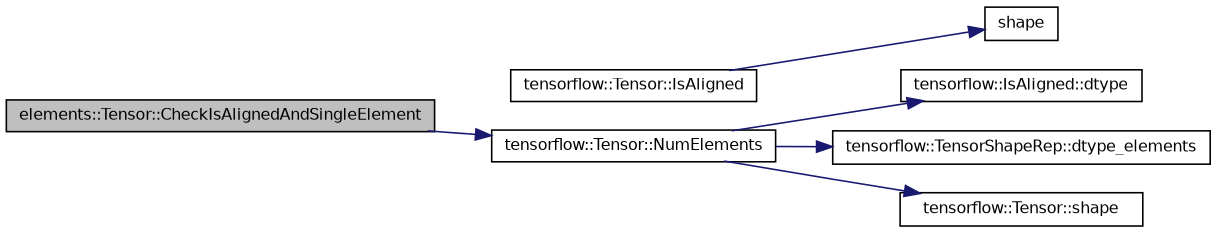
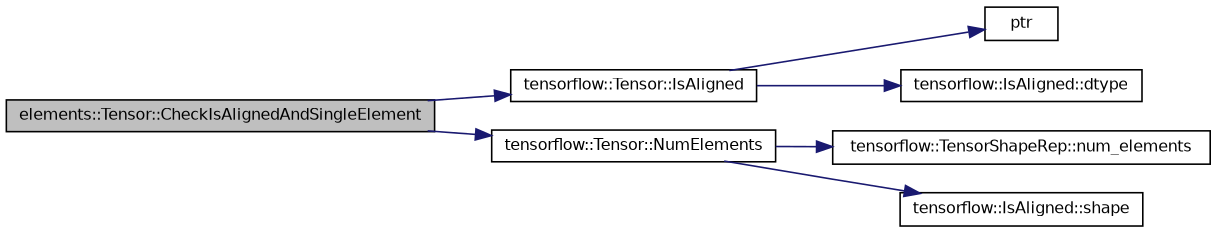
(1021, 24) -> (1021, 24)
none -> (461, 98)
(819, 117) -> (820, 86)
(1021, 148) -> (1021, 148)
(1021, 209) -> (1021, 209)
